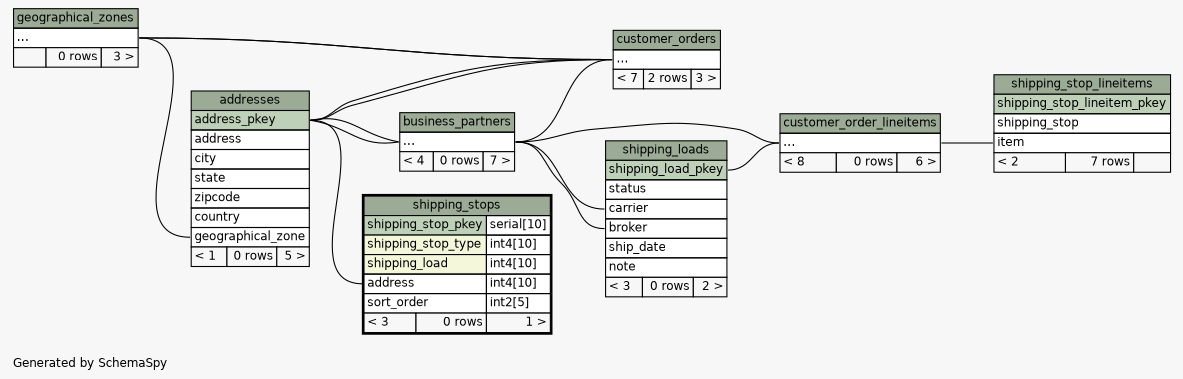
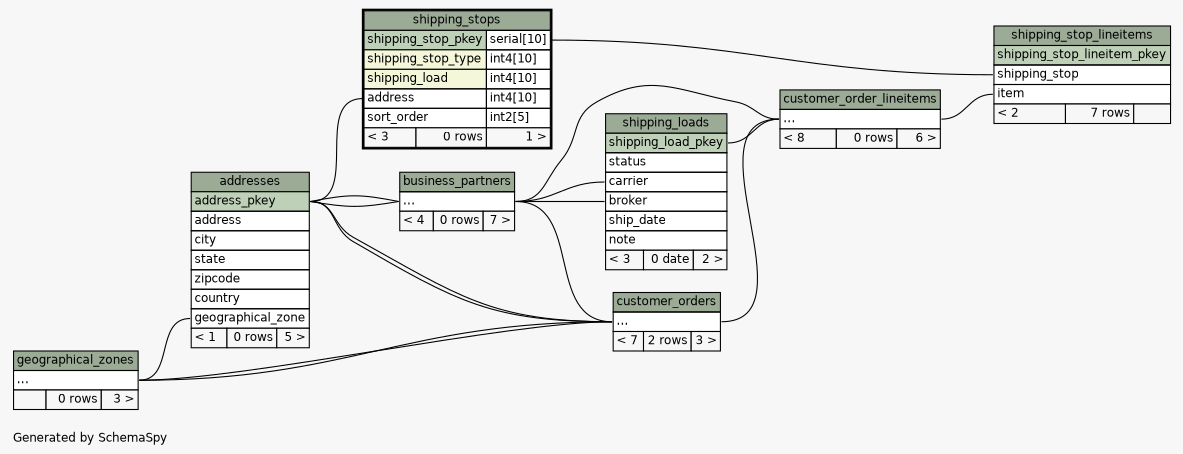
none -> (772, 57)
none -> (750, 220)
(670, 287) -> (671, 259)
